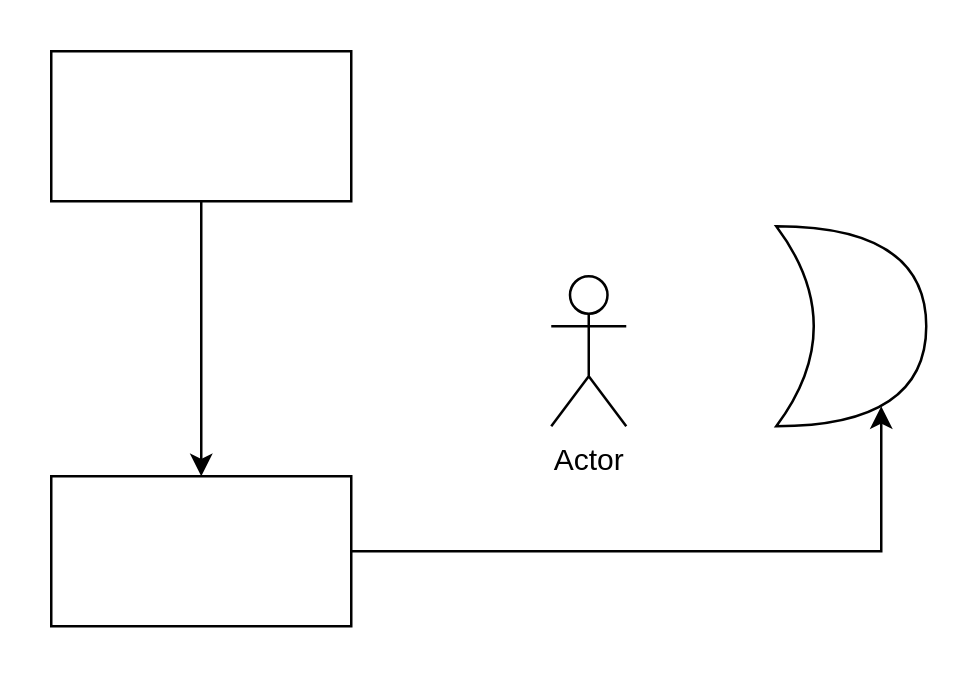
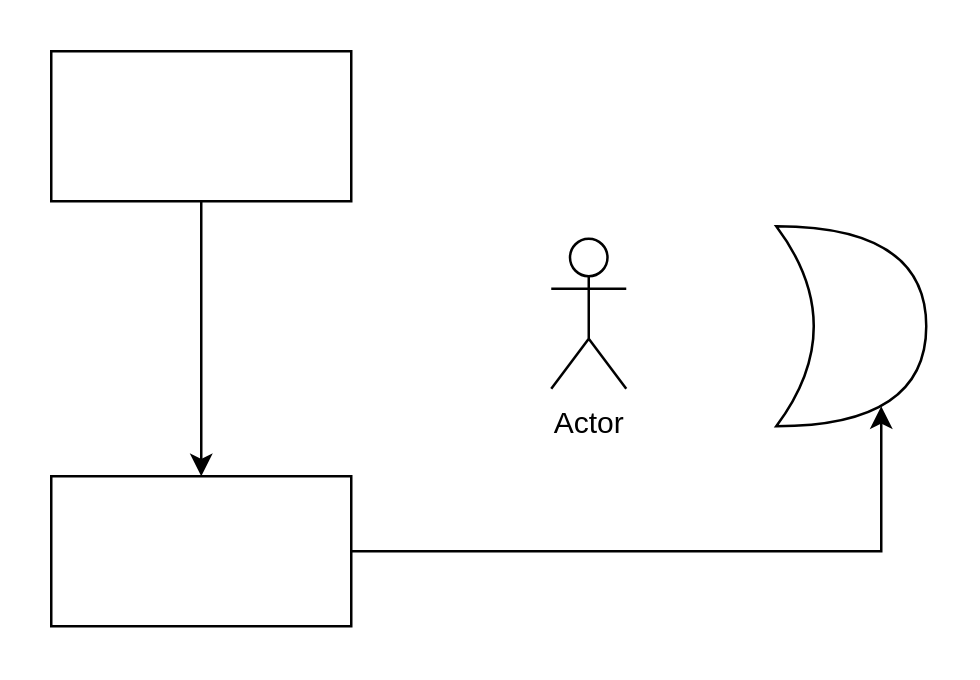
(589, 351) -> (589, 314)
